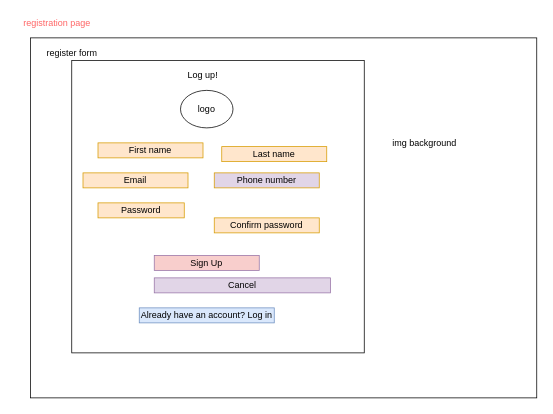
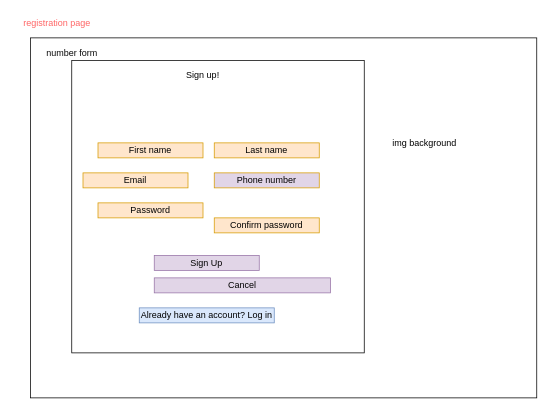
(72, 53) -> (72, 53)
(203, 75) -> (203, 75)
(207, 109) -> none
(274, 154) -> (267, 150)
(141, 210) -> (150, 210)
(207, 263) -> (207, 263)
